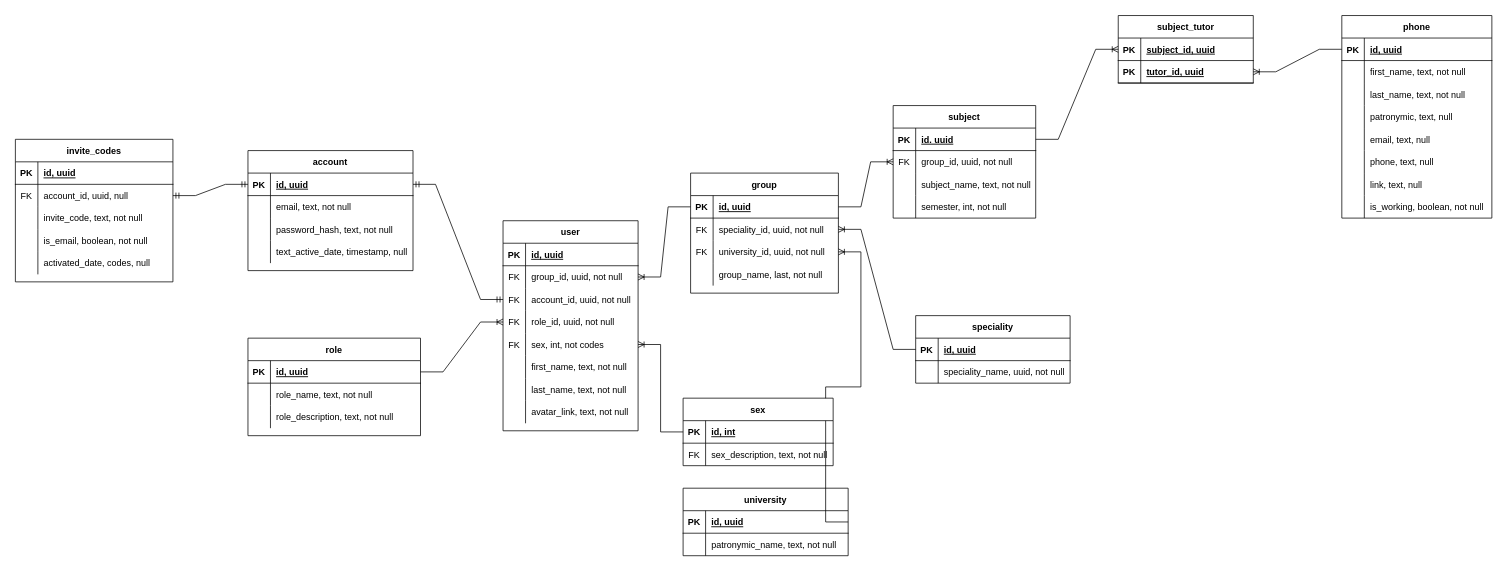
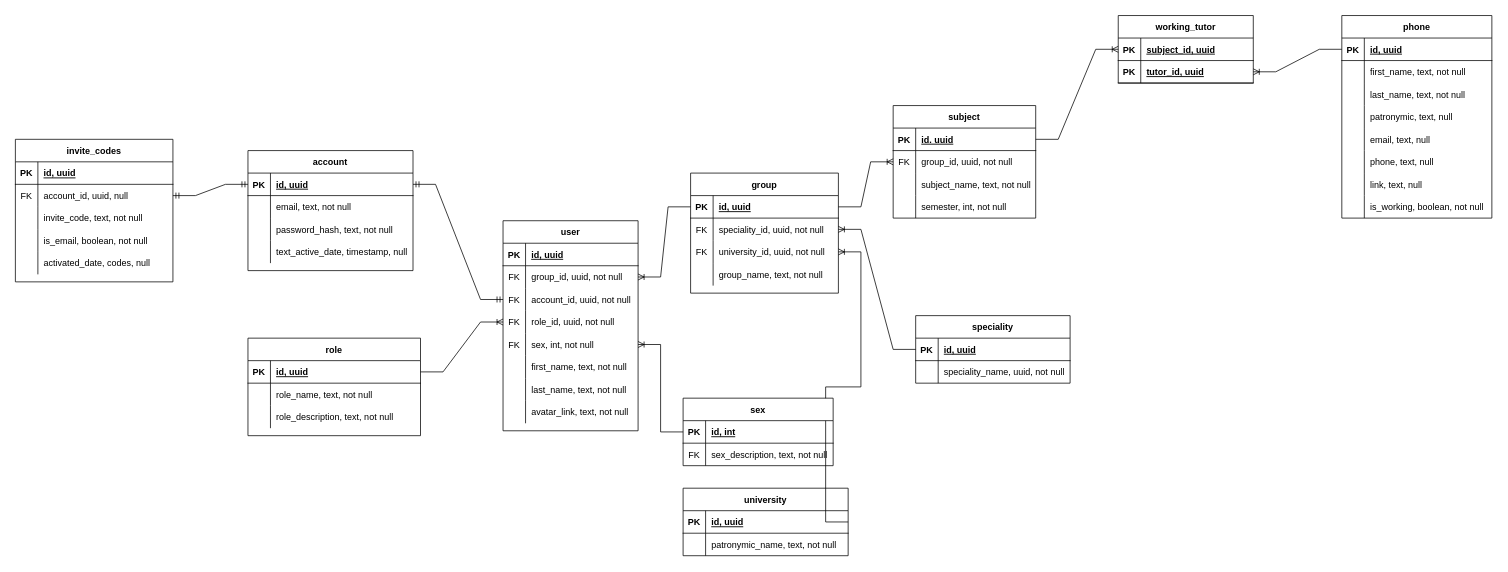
(1185, 27) -> (1185, 27)
(775, 275) -> (776, 275)
(572, 345) -> (567, 345)
